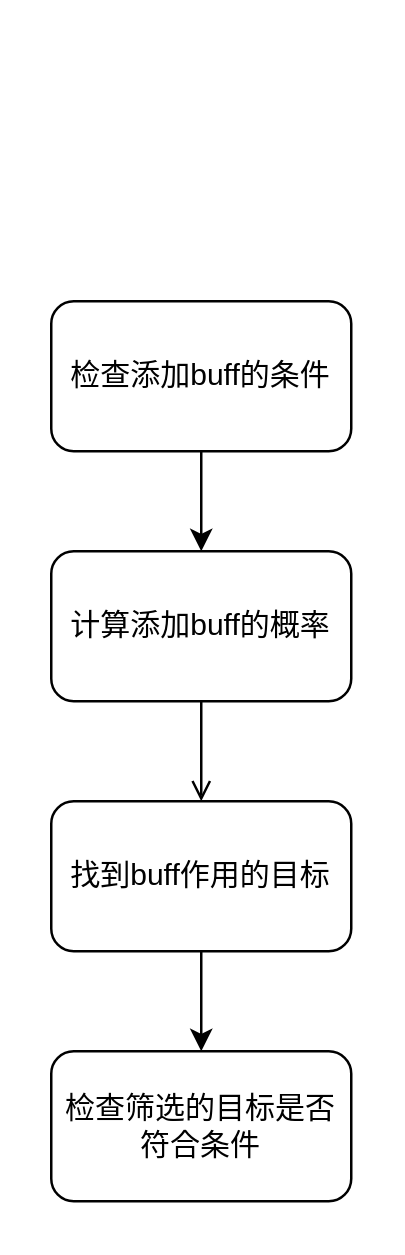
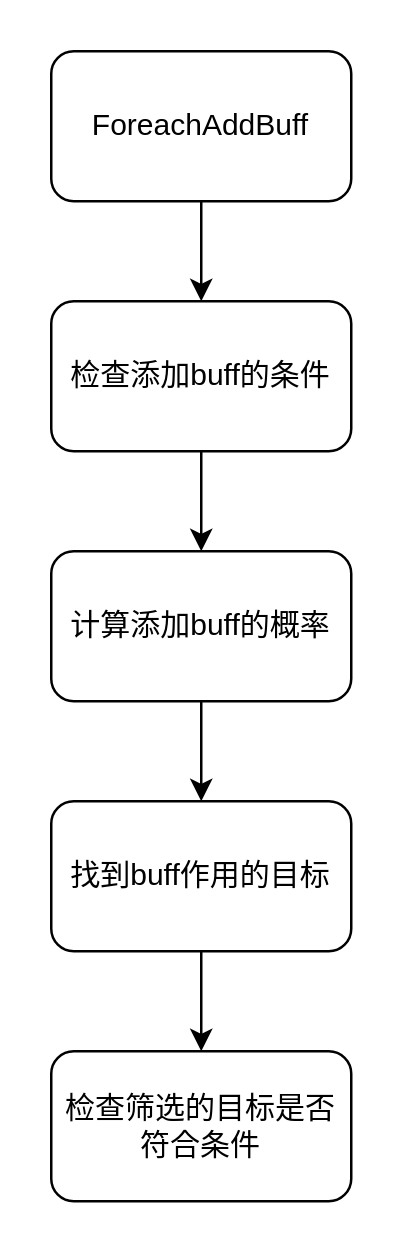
none -> (201, 126)
none -> (201, 243)
(201, 787) -> (201, 783)
